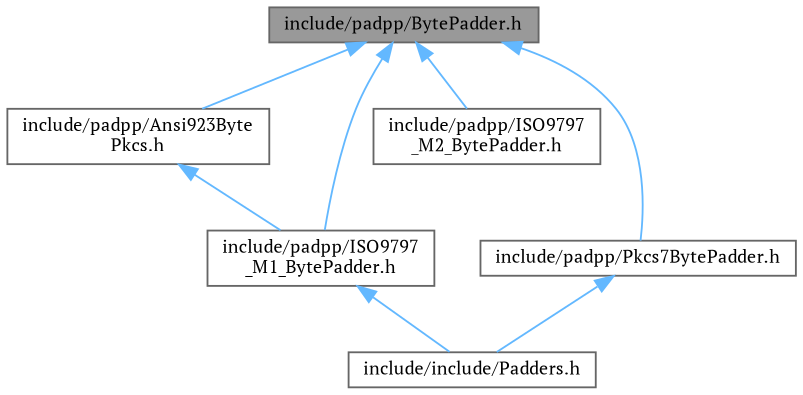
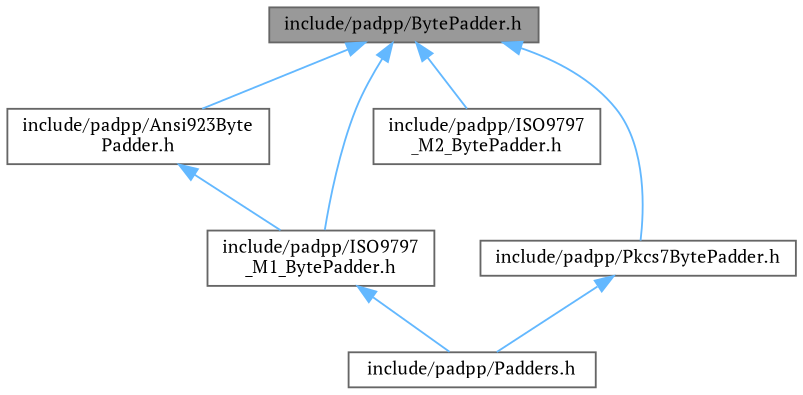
(138, 136) -> (138, 136)
(472, 370) -> (472, 370)
